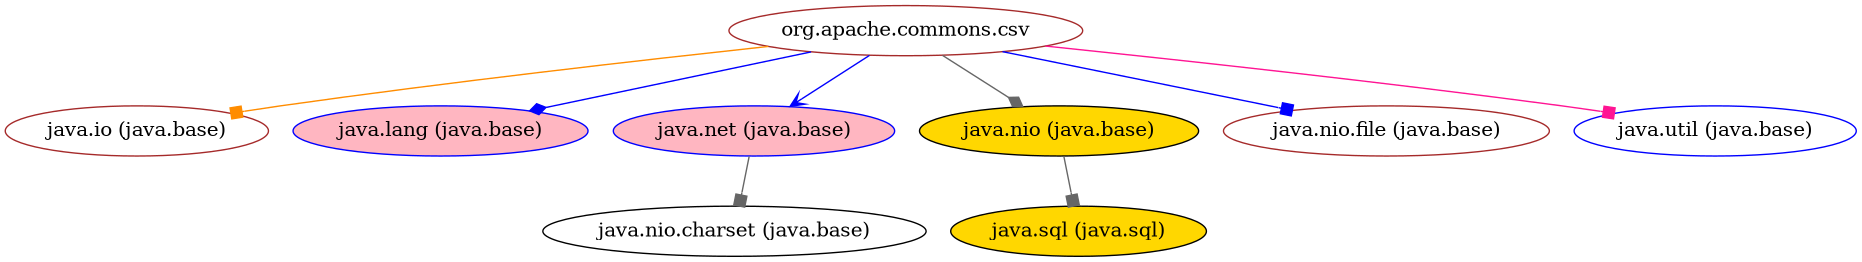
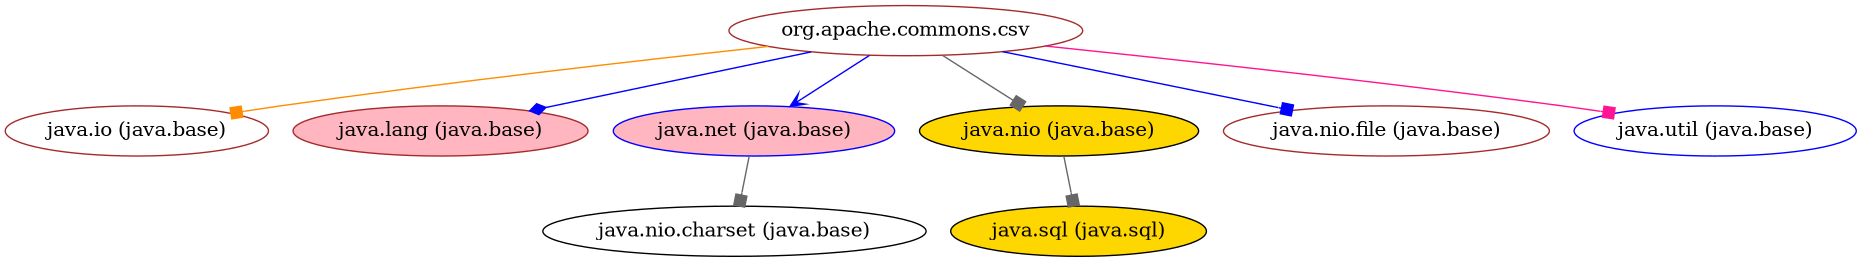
(975, 76) -> (977, 77)
(441, 131) -> (441, 131)
